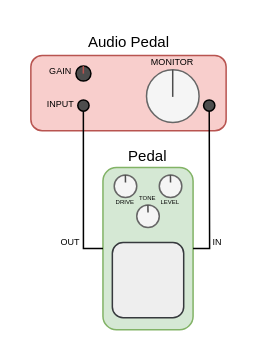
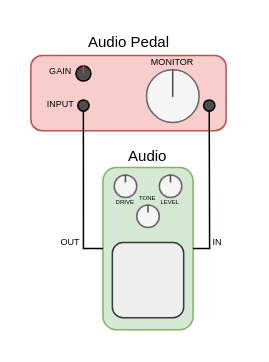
(148, 155) -> (148, 155)
